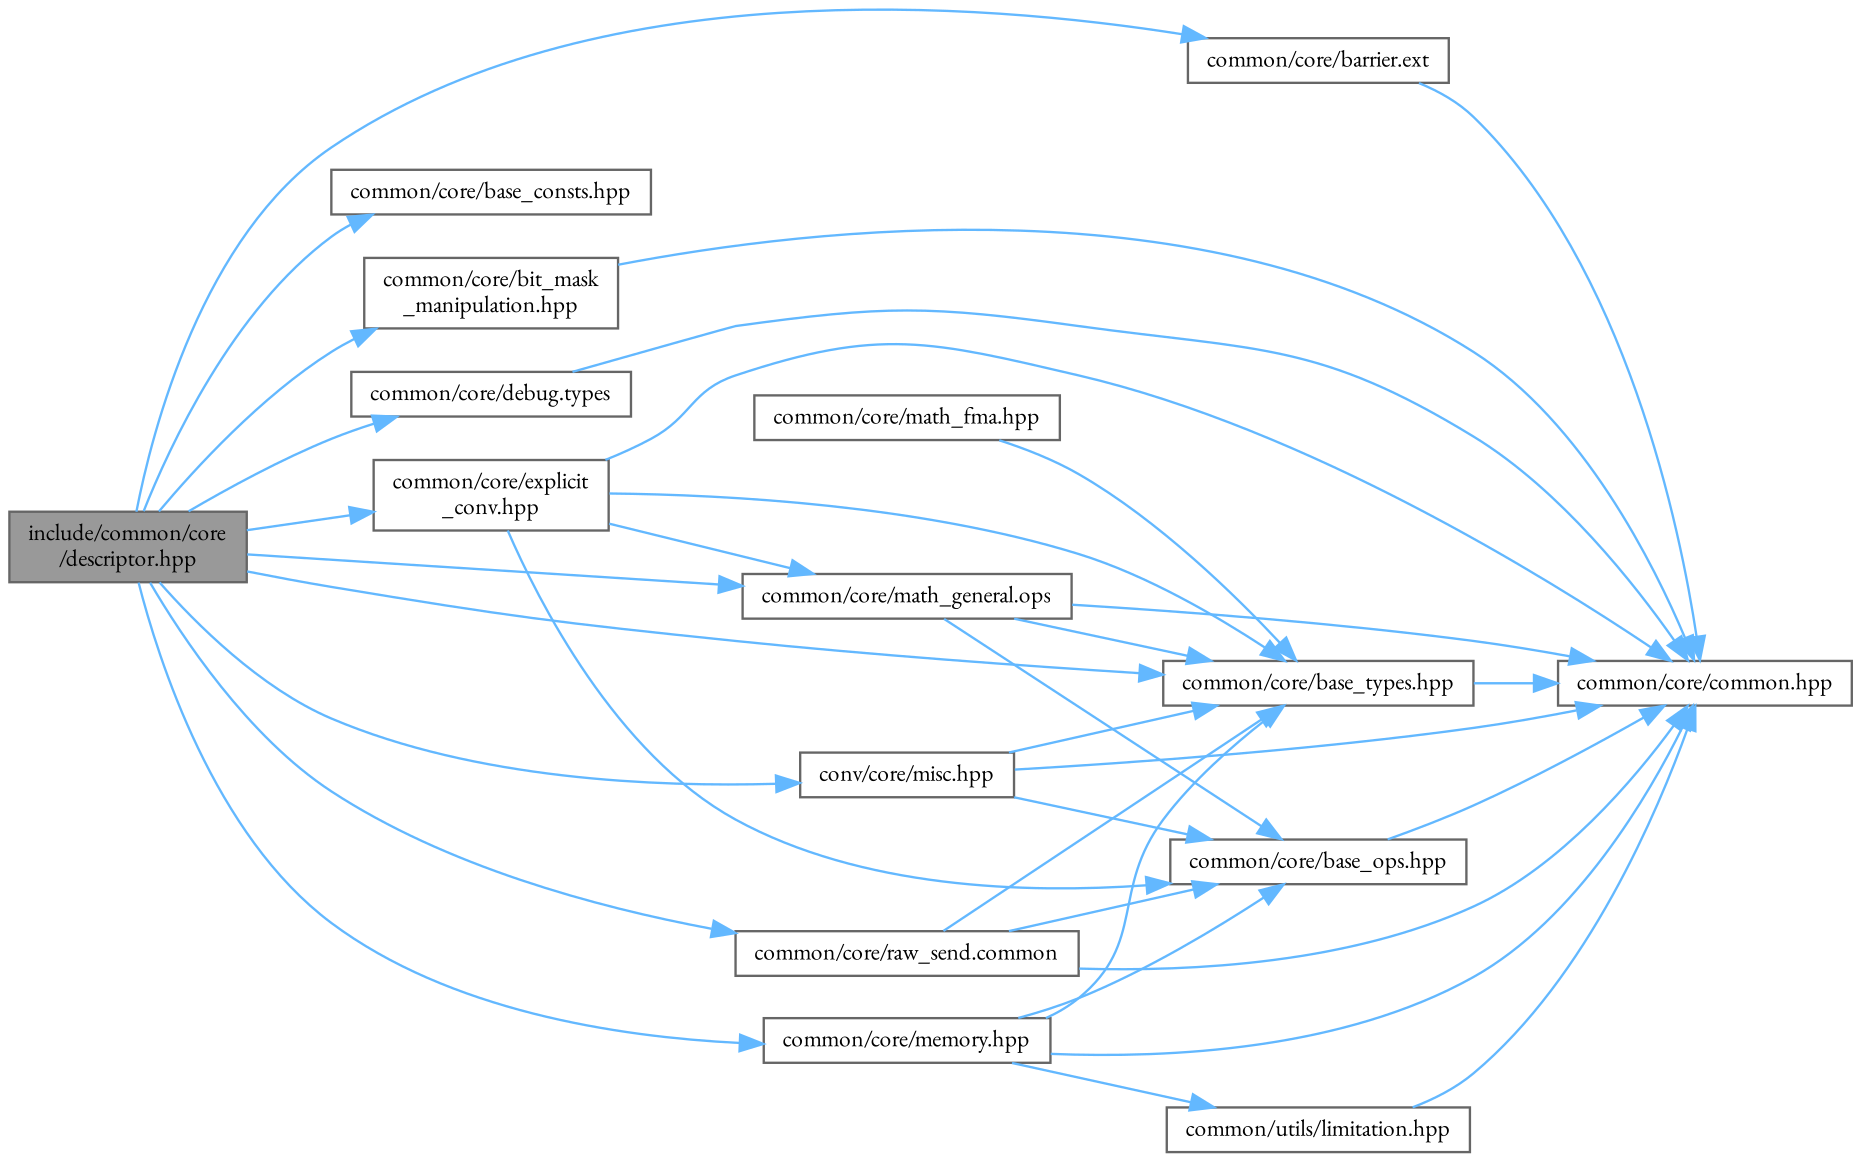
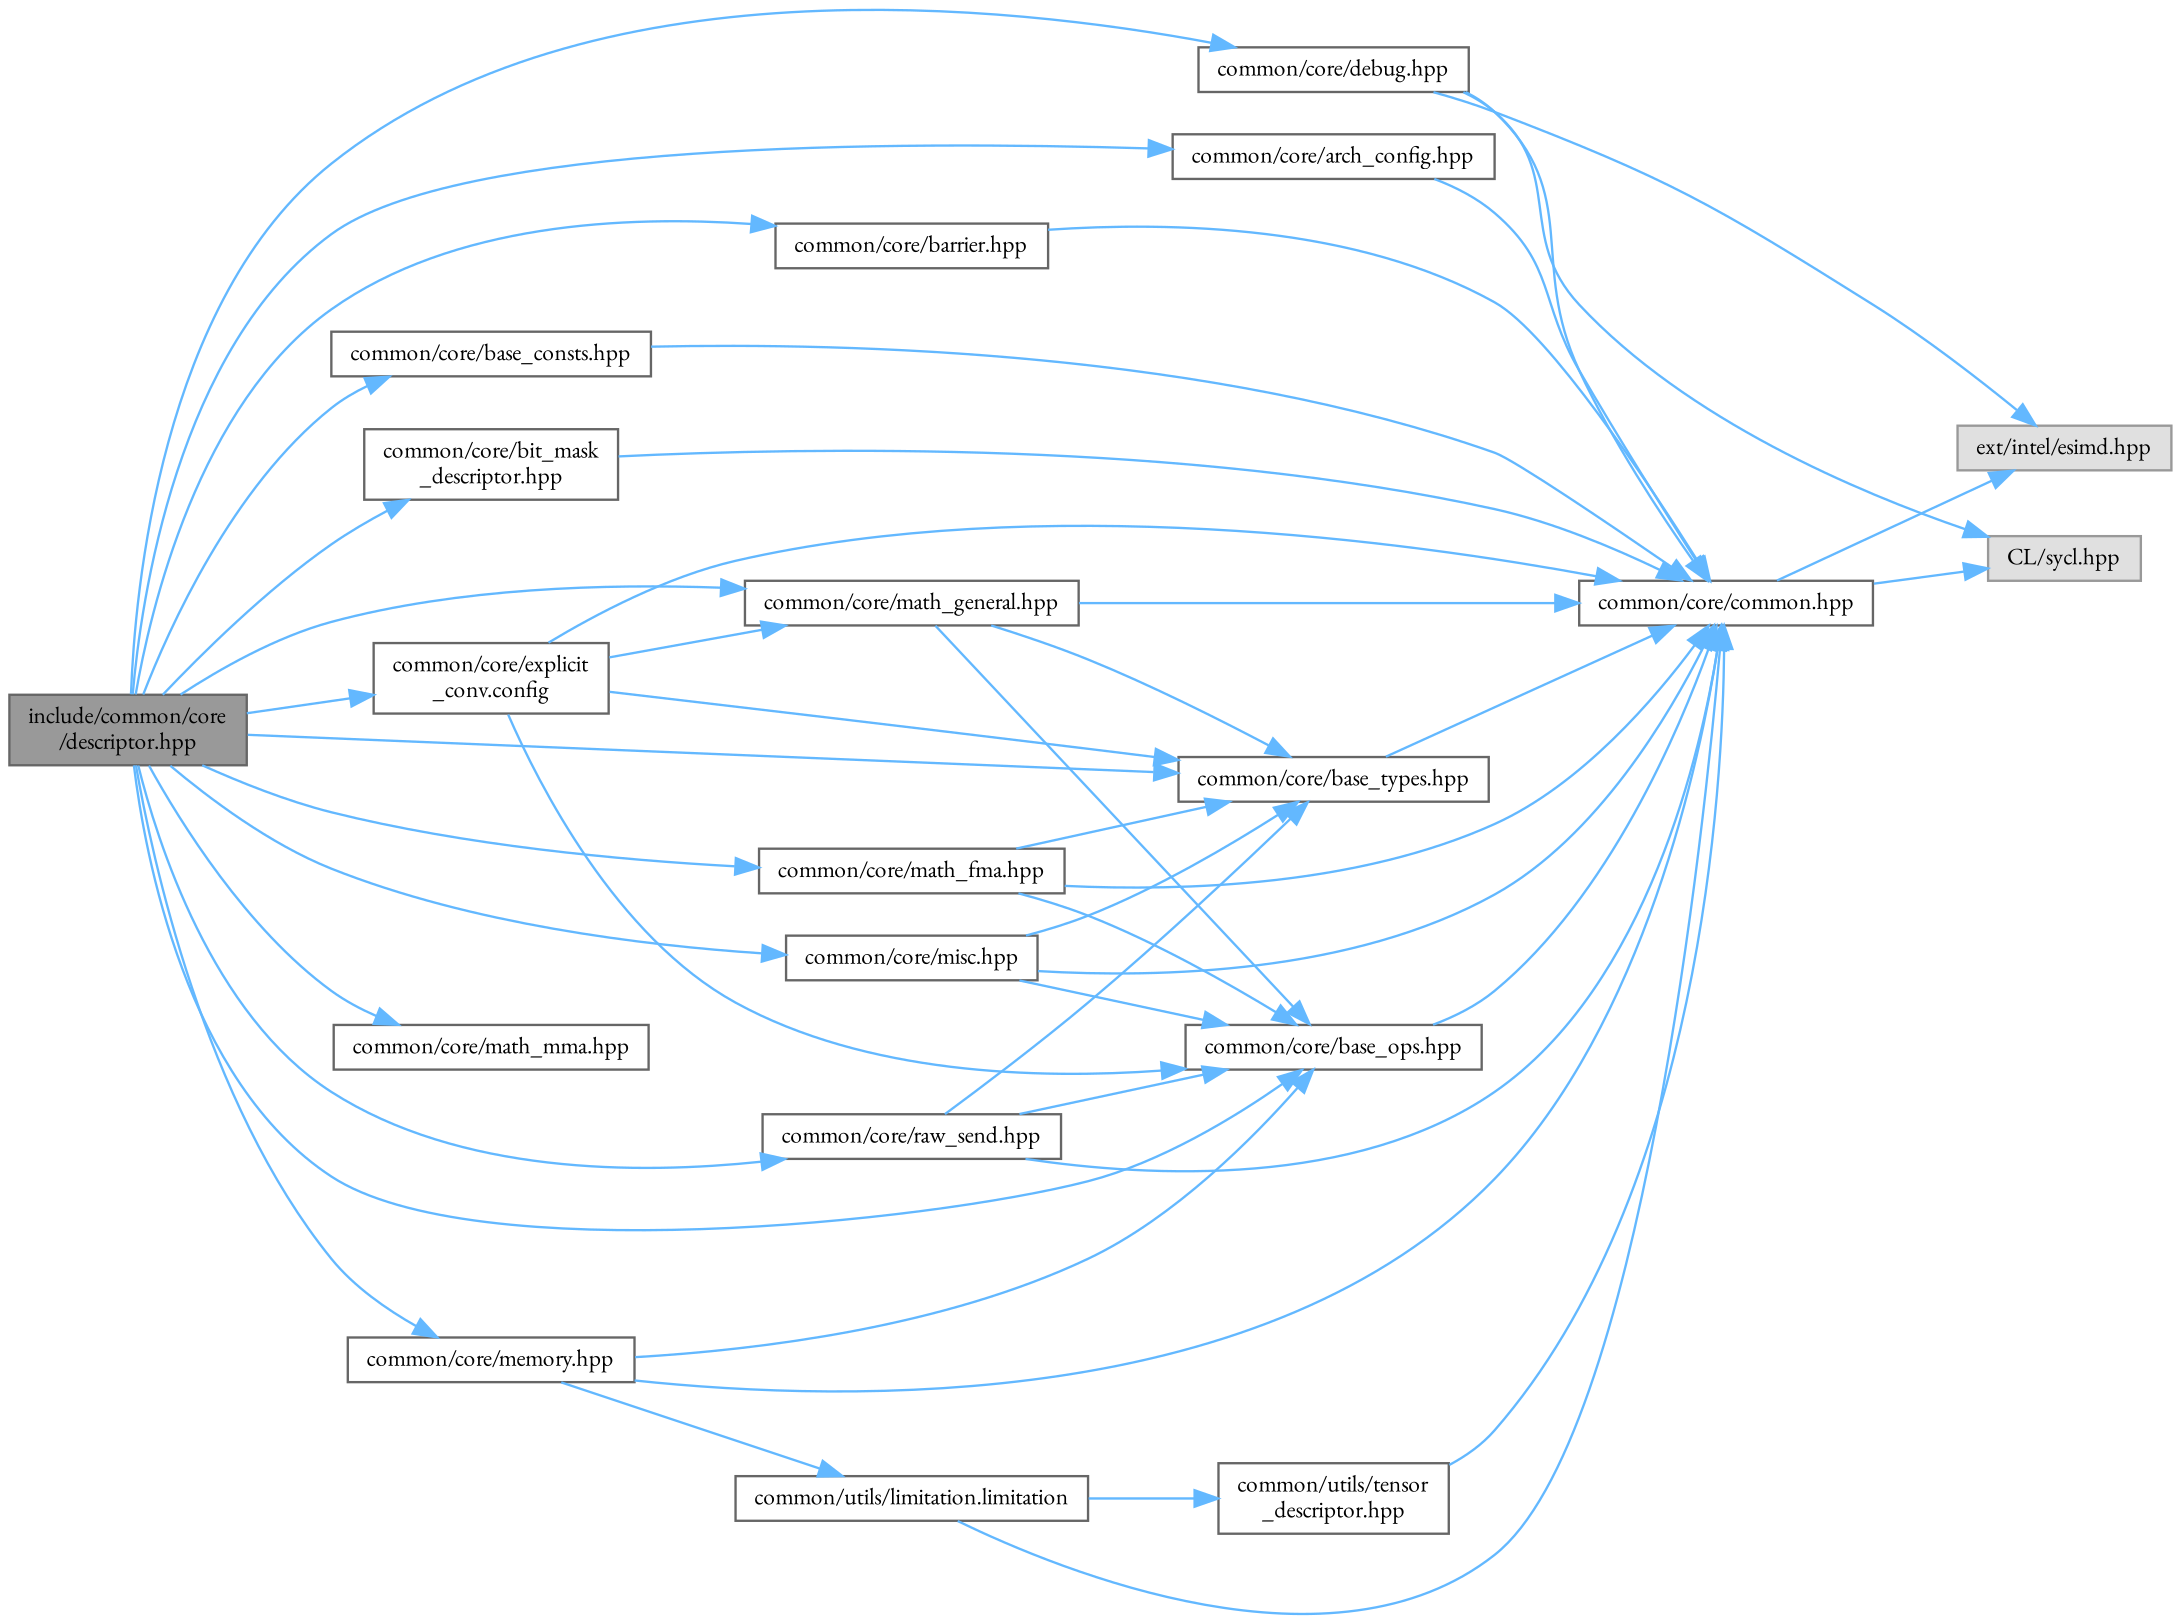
(1318, 61) -> (912, 246)
none -> (1334, 157)
(491, 293) -> (491, 464)
none -> (1182, 378)
(491, 394) -> (1334, 70)
none -> (2064, 448)
(491, 495) -> (491, 678)
none -> (2064, 558)
(907, 596) -> (912, 603)
(907, 775) -> (912, 958)
none -> (464, 839)
none -> (1416, 852)
(1140, 862) -> none
none -> (1139, 938)
(907, 954) -> (912, 1137)
none -> (491, 1047)
(1318, 1130) -> (912, 1498)
none -> (582, 1229)
none -> (1334, 1498)
